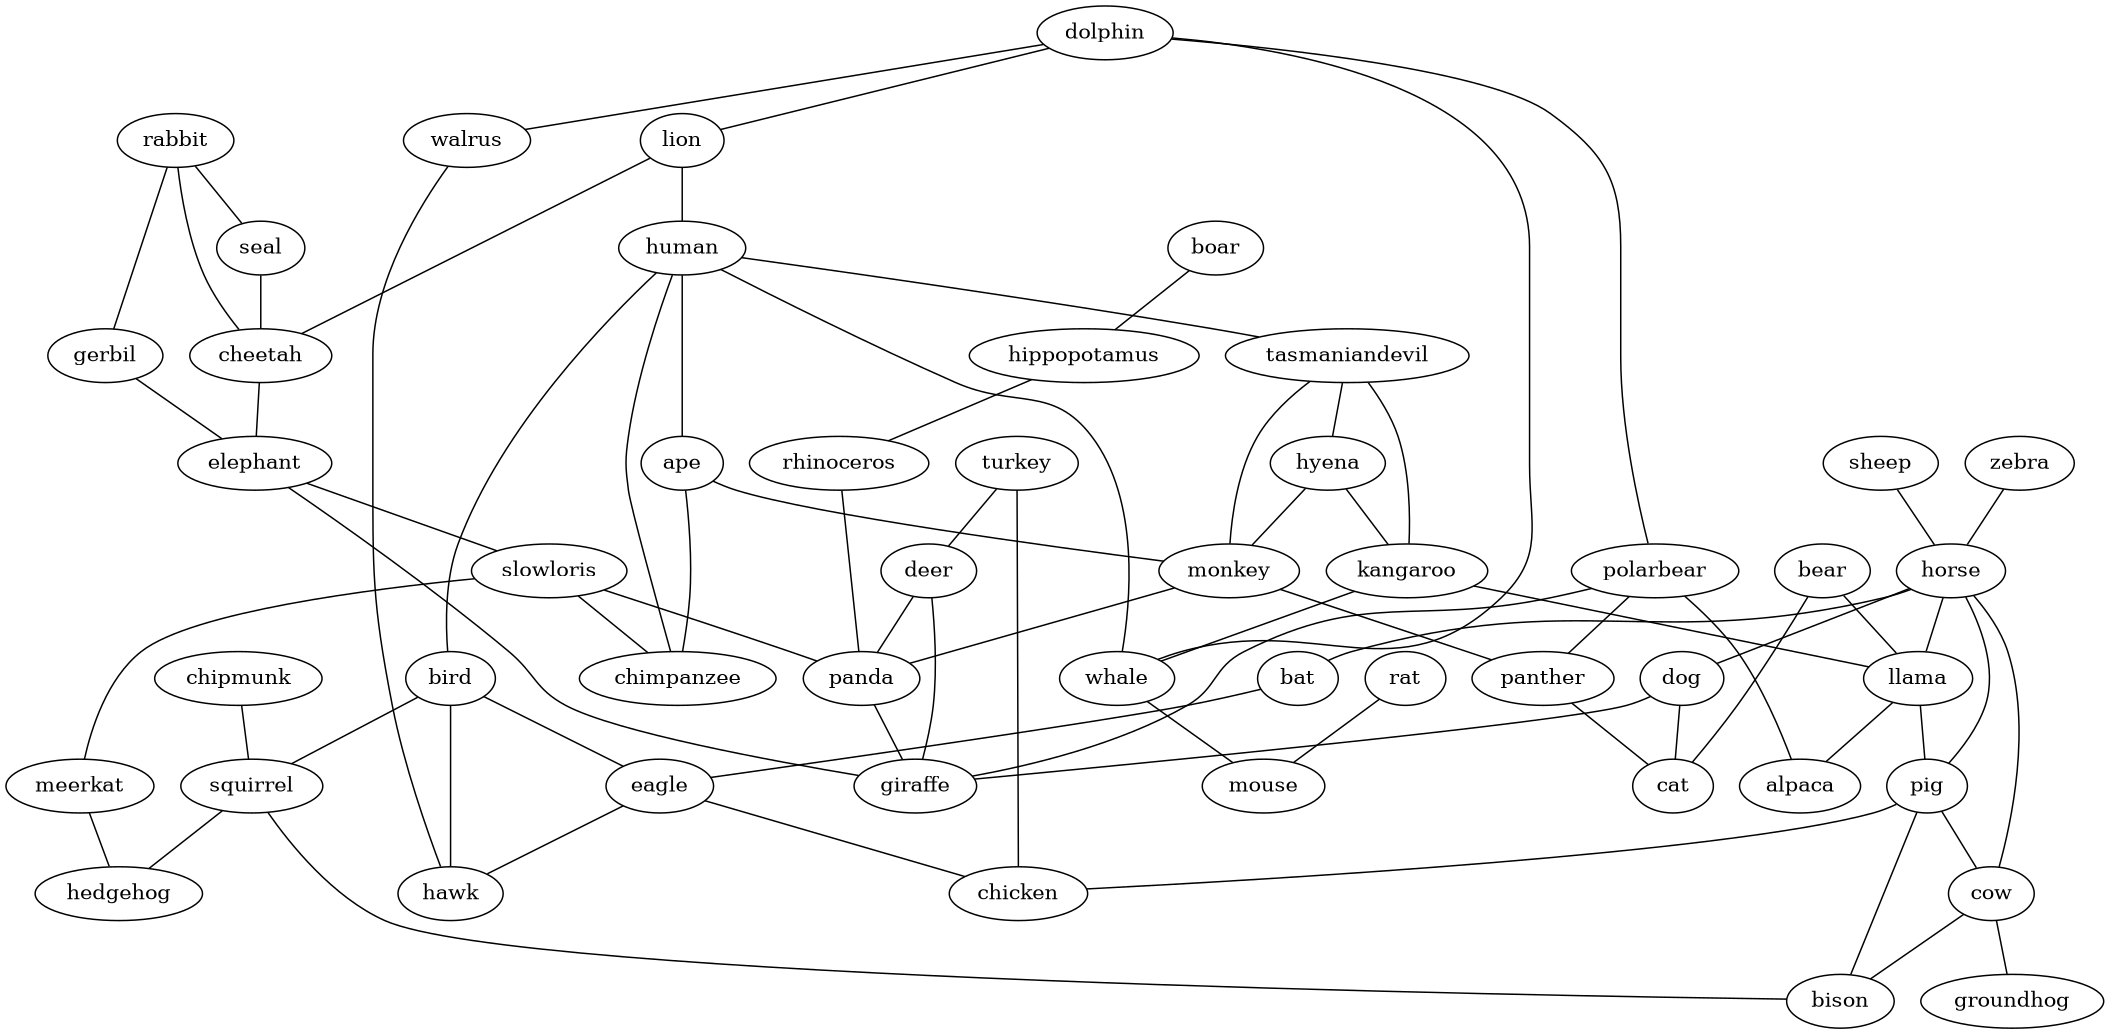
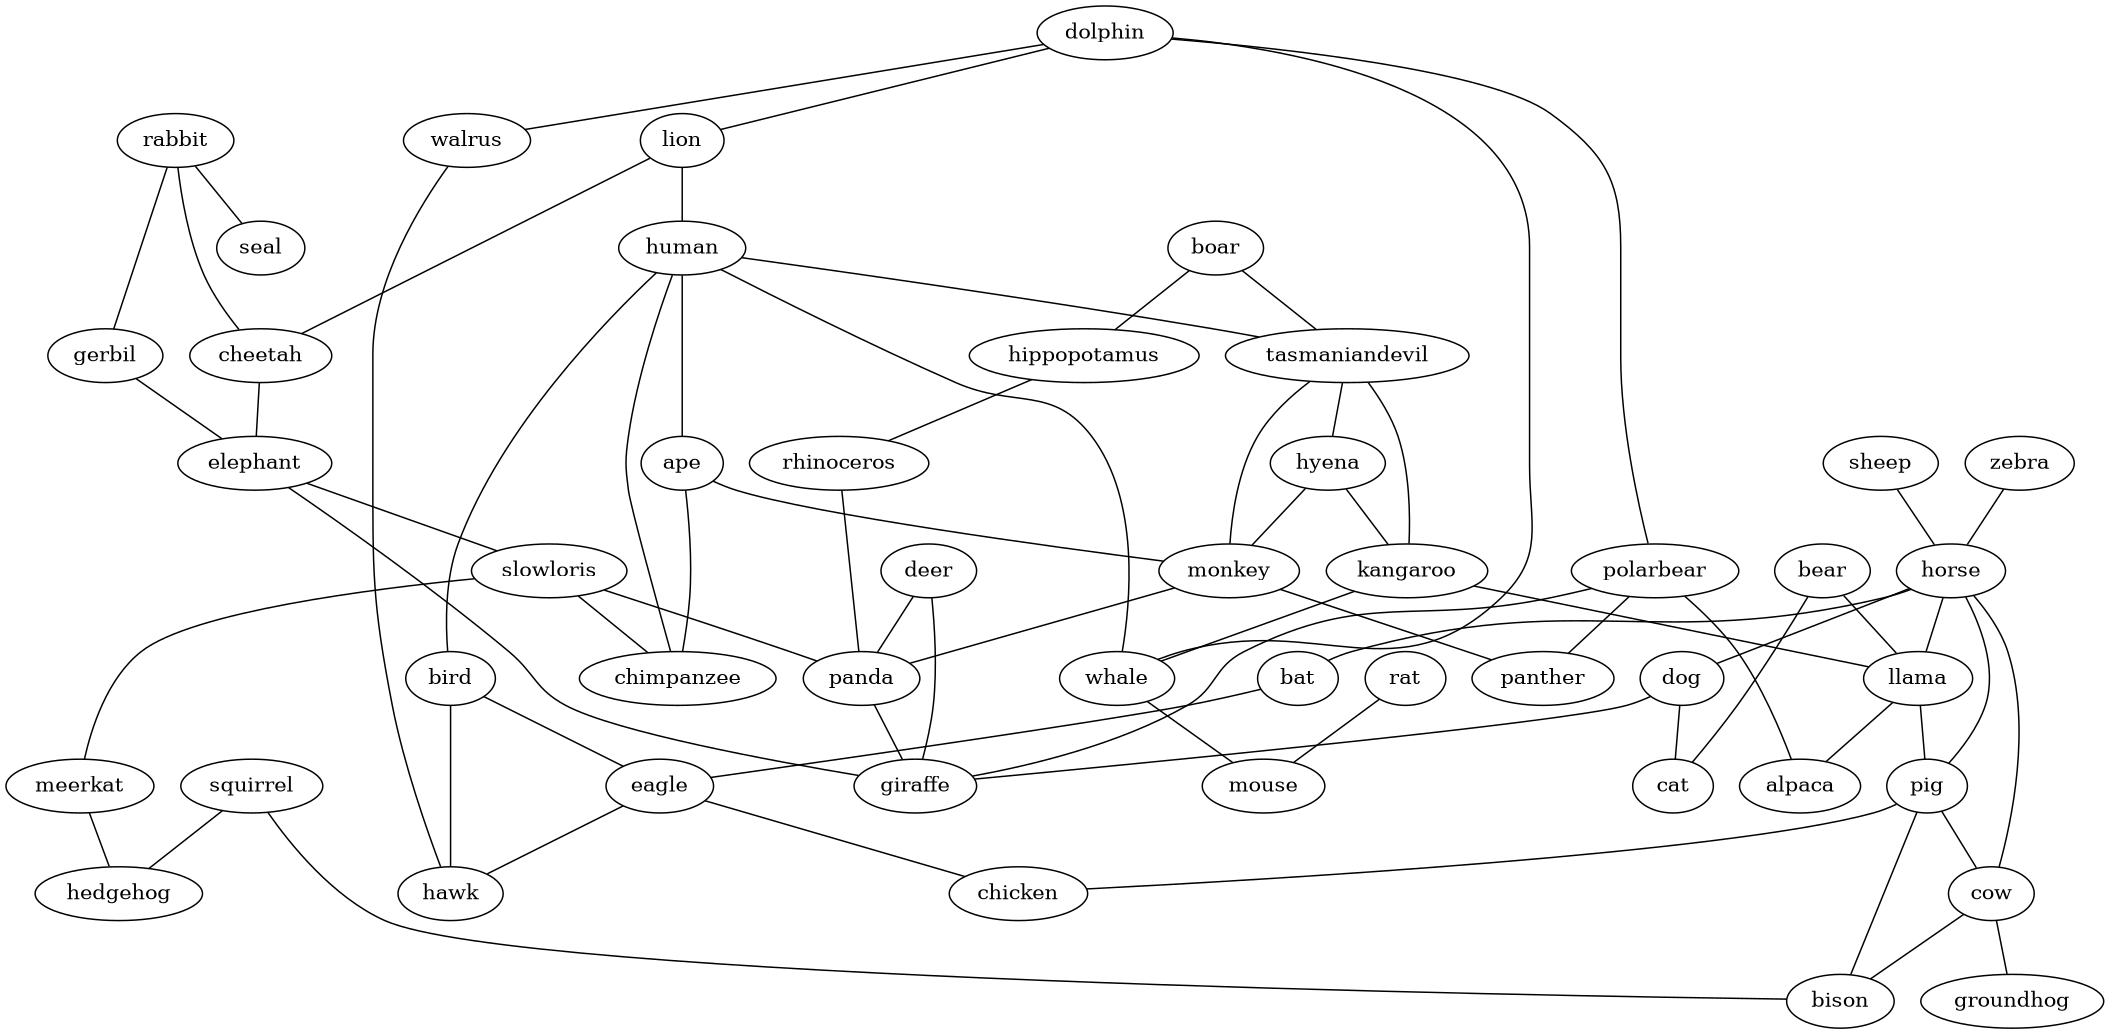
none -> (1279, 300)
(261, 302) -> none
(1017, 463) -> none
(238, 678) -> none
(355, 730) -> none
(1610, 734) -> none
